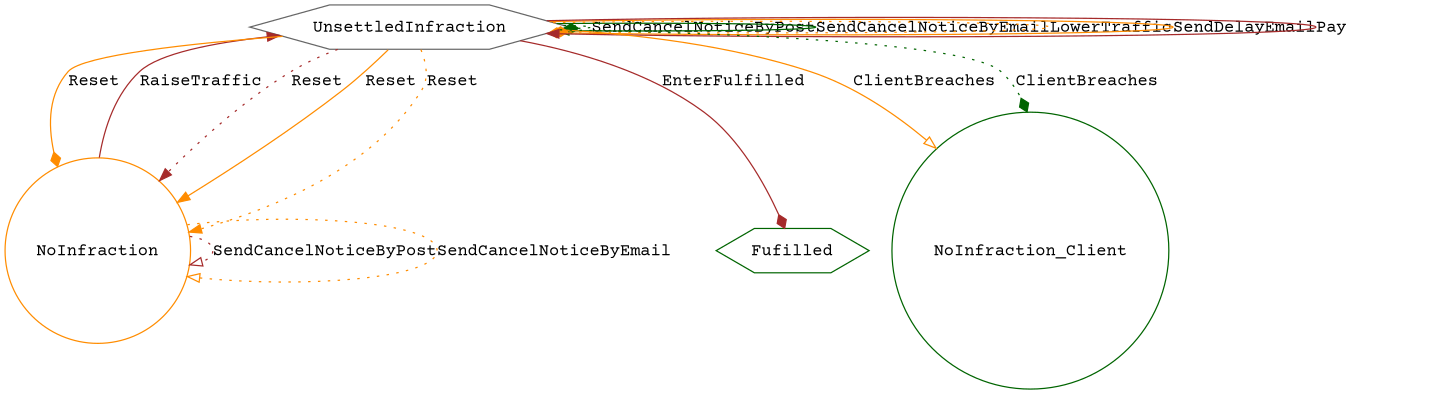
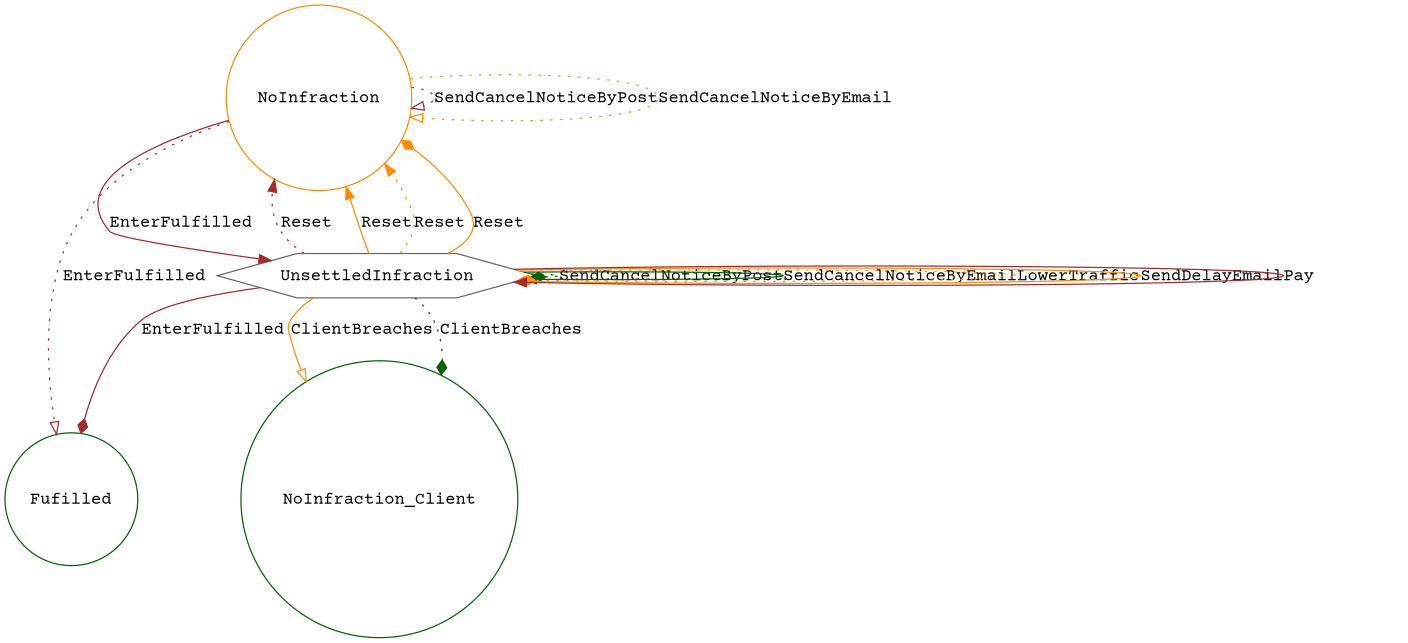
(201, 81) -> (181, 222)
none -> (73, 231)
(793, 251) -> (71, 499)
